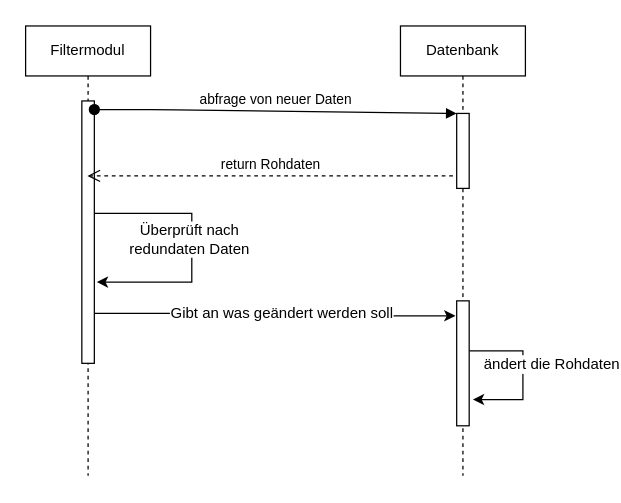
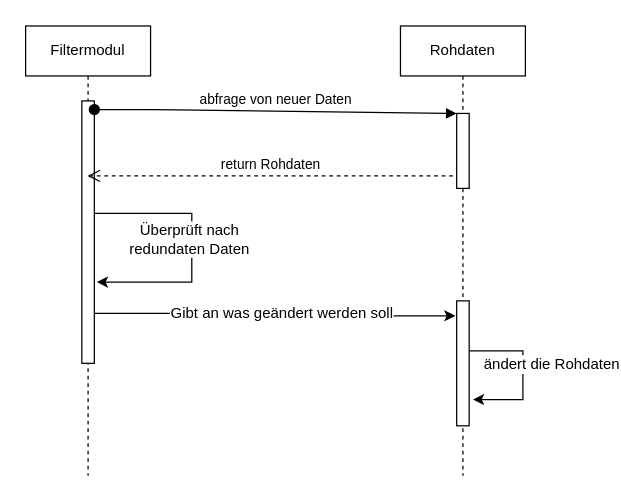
(463, 51) -> (463, 51)
